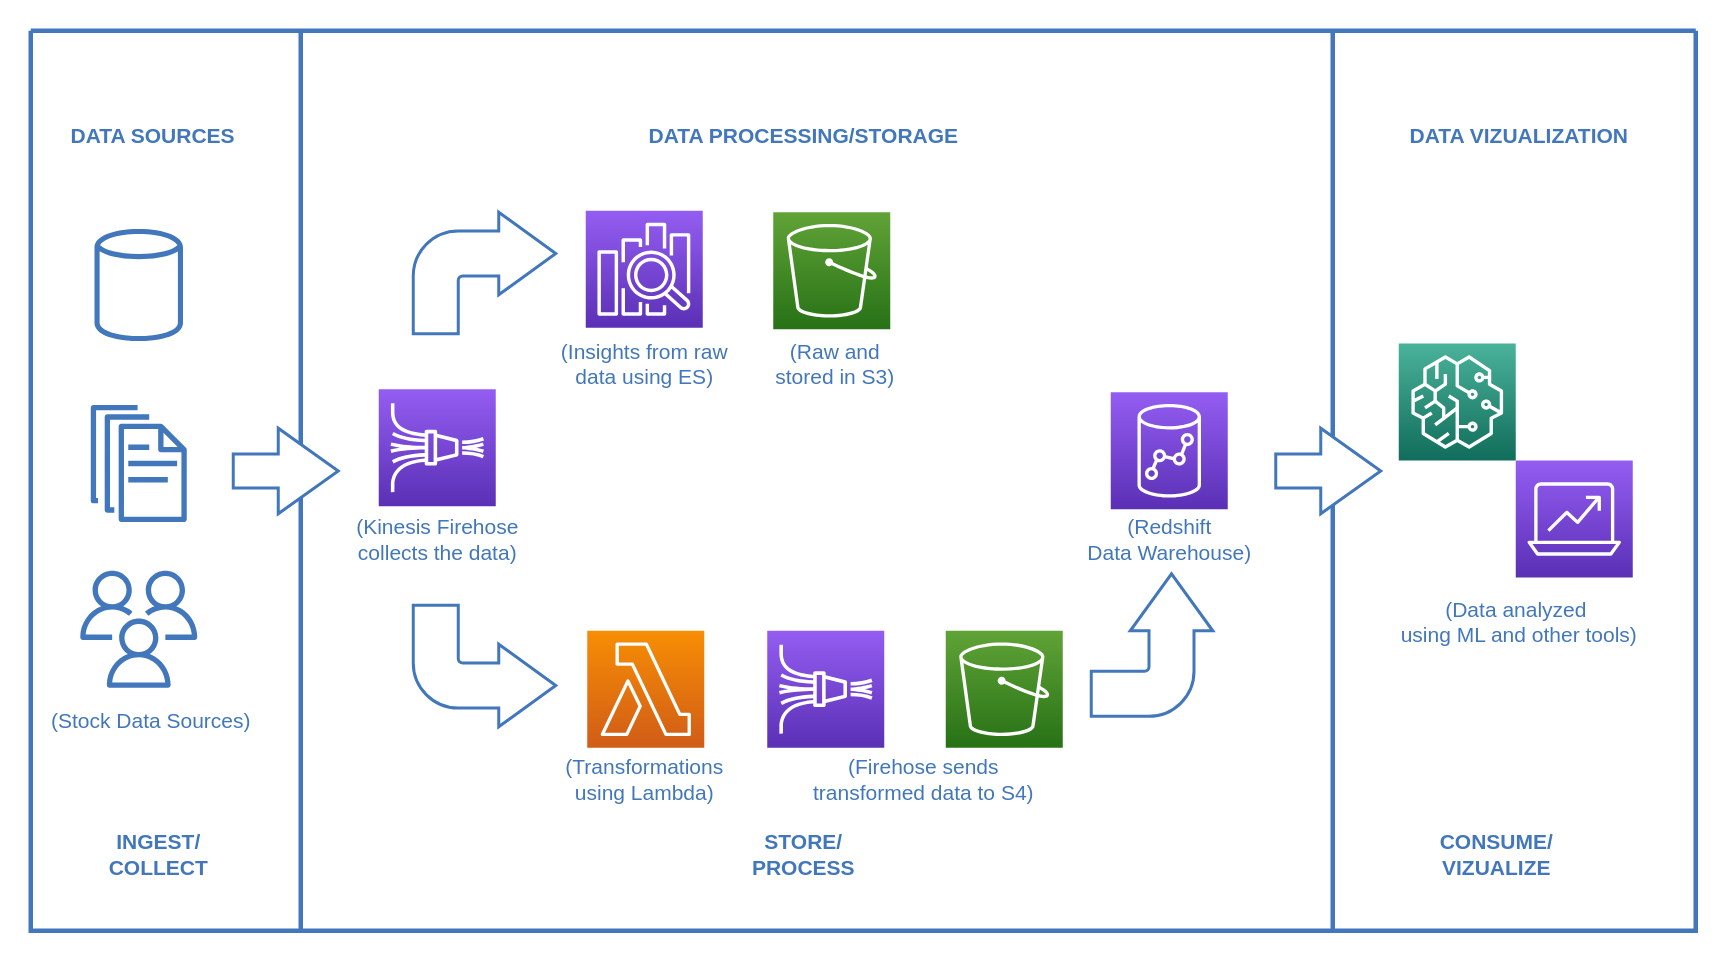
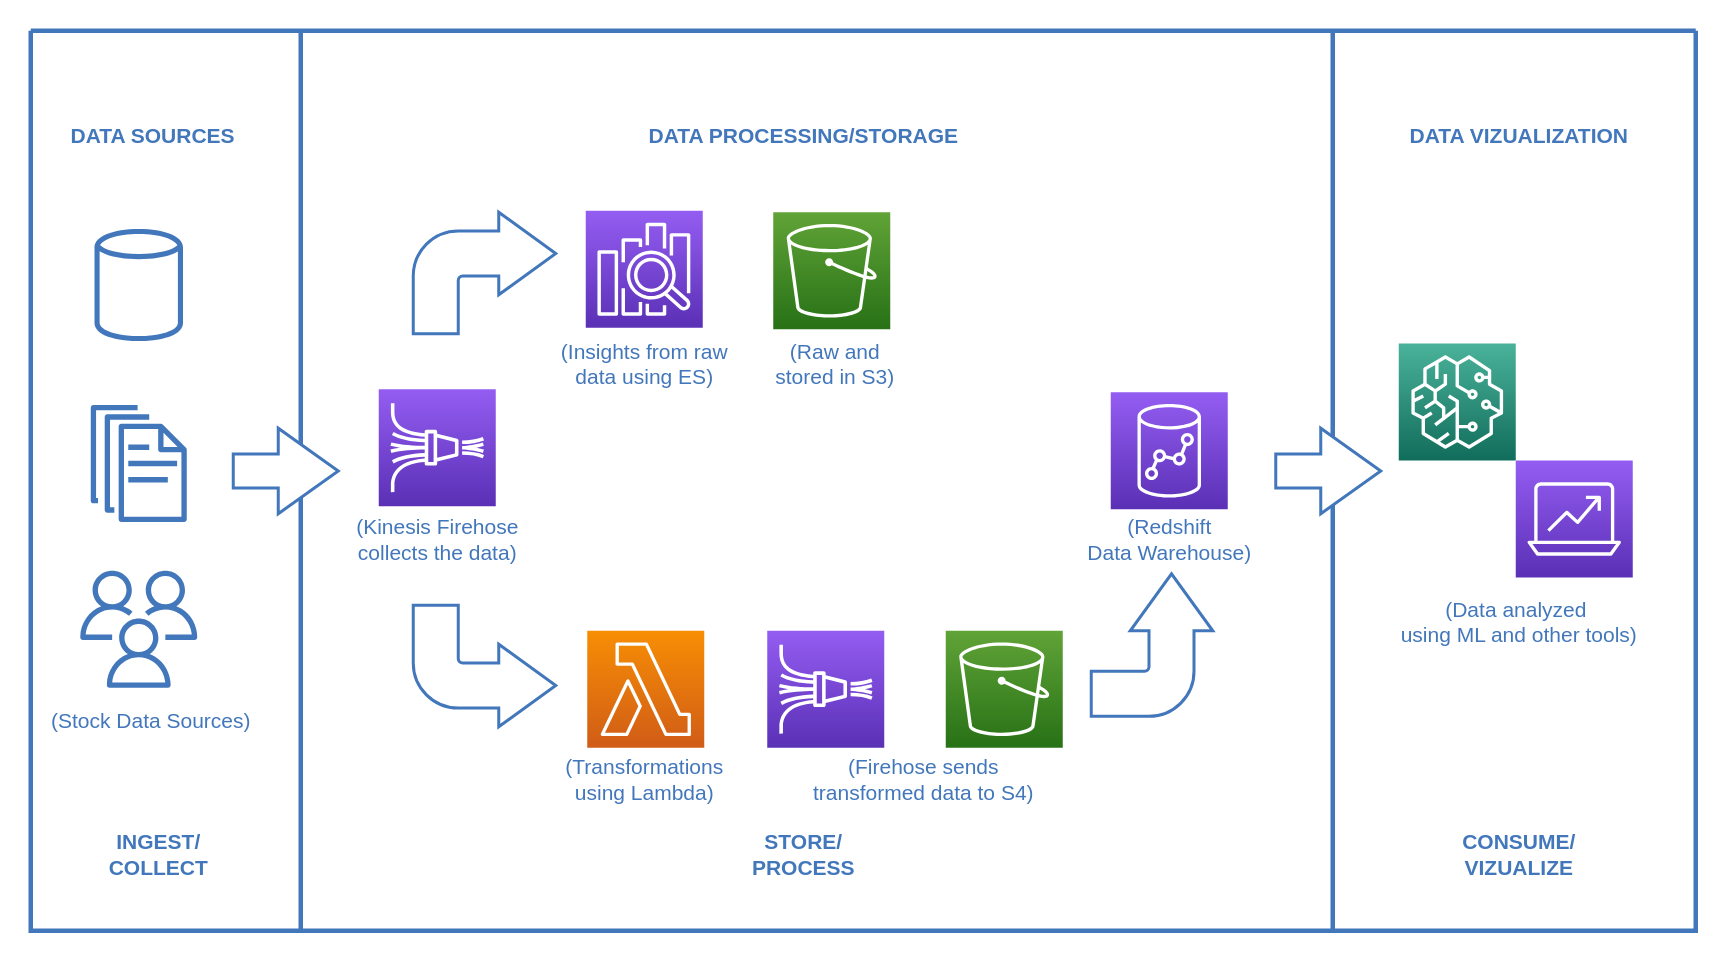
(1496, 854) -> (1519, 854)
